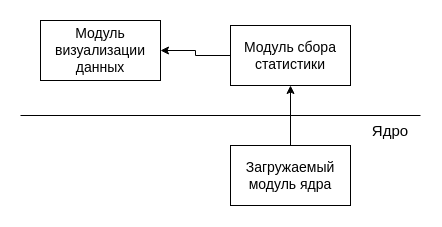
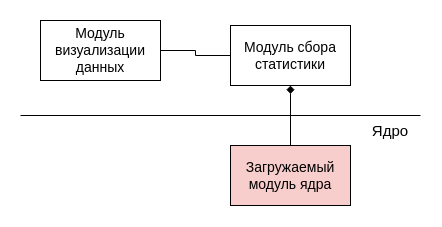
(168, 51) -> (166, 51)
(291, 93) -> (291, 94)
(291, 176) -> (291, 176)
